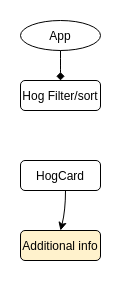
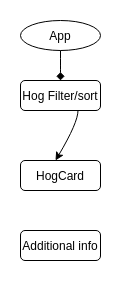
none -> (71, 133)
(65, 208) -> none
(61, 246) -> (61, 246)
